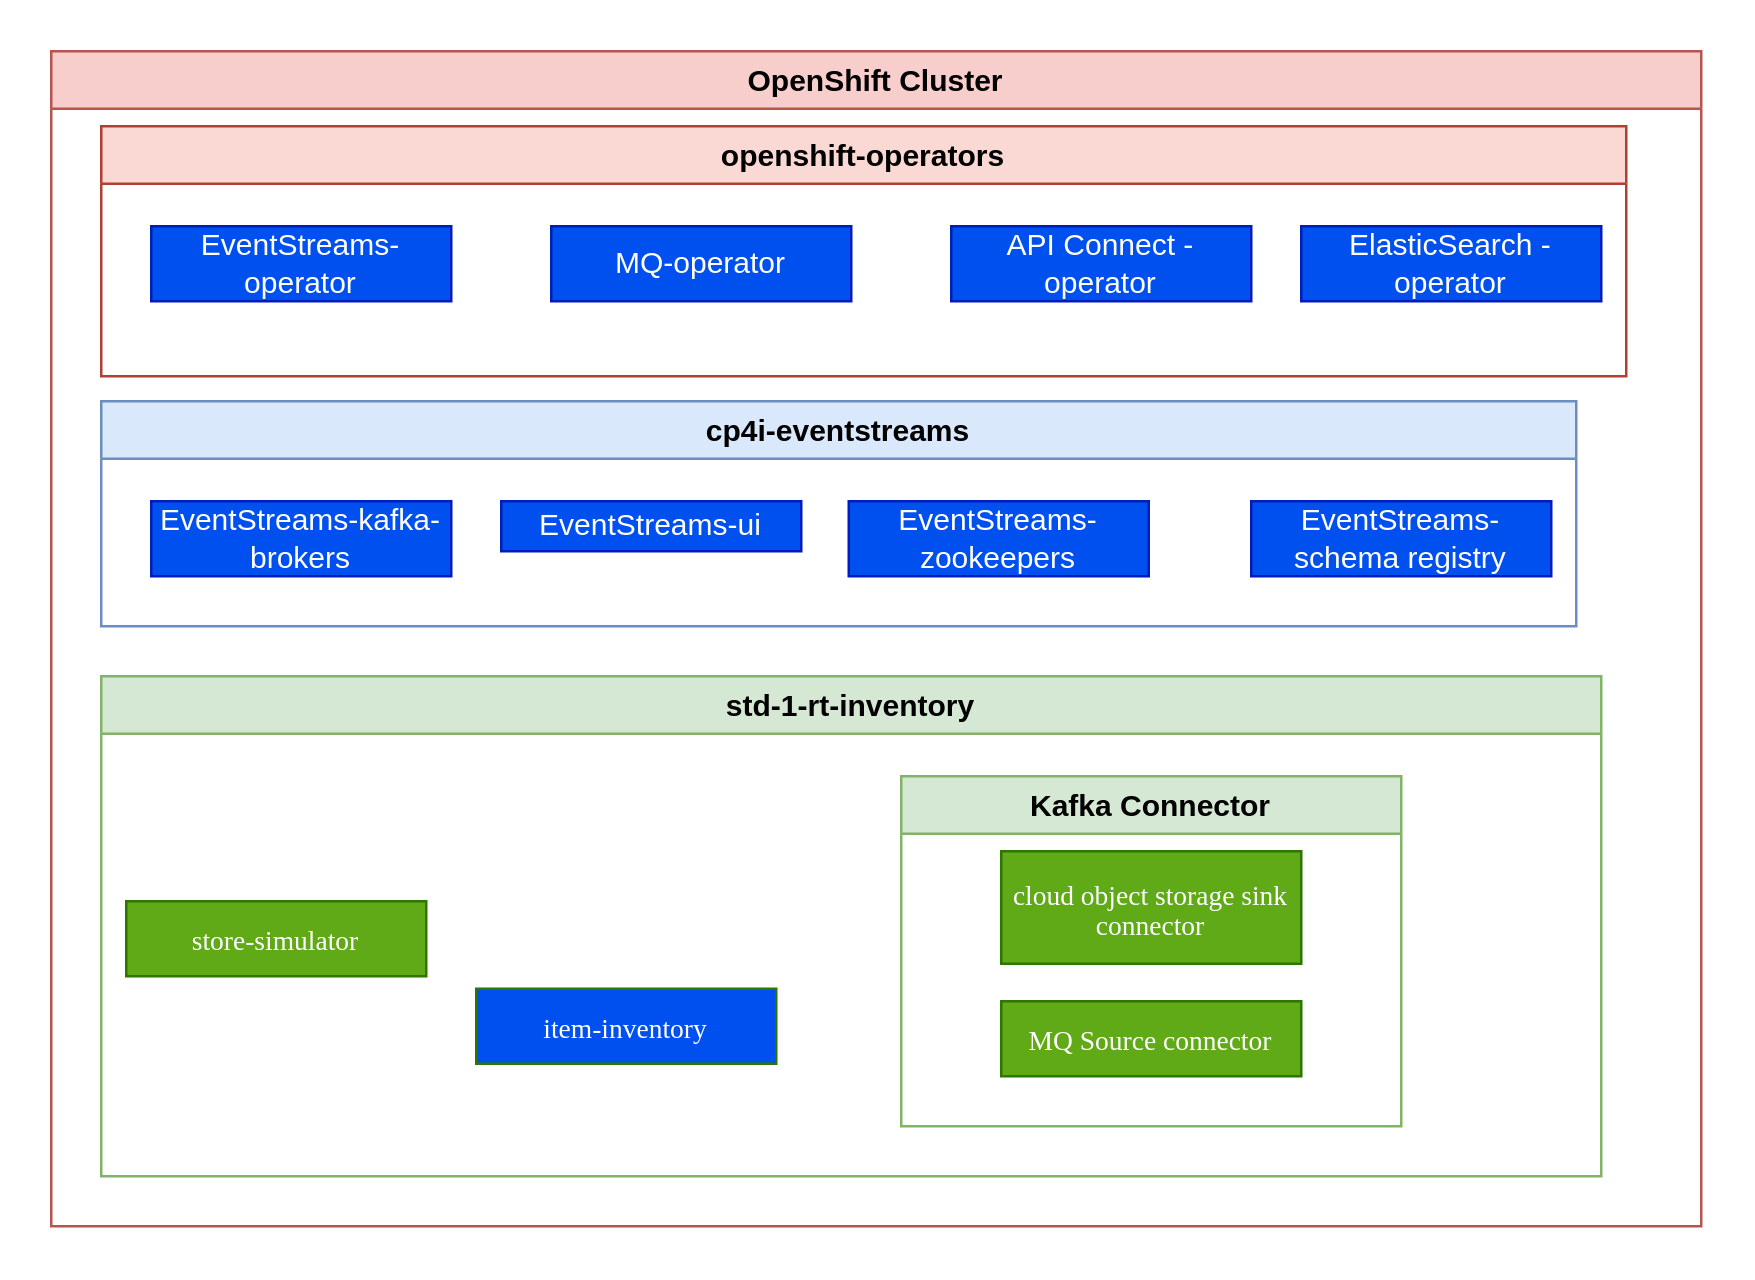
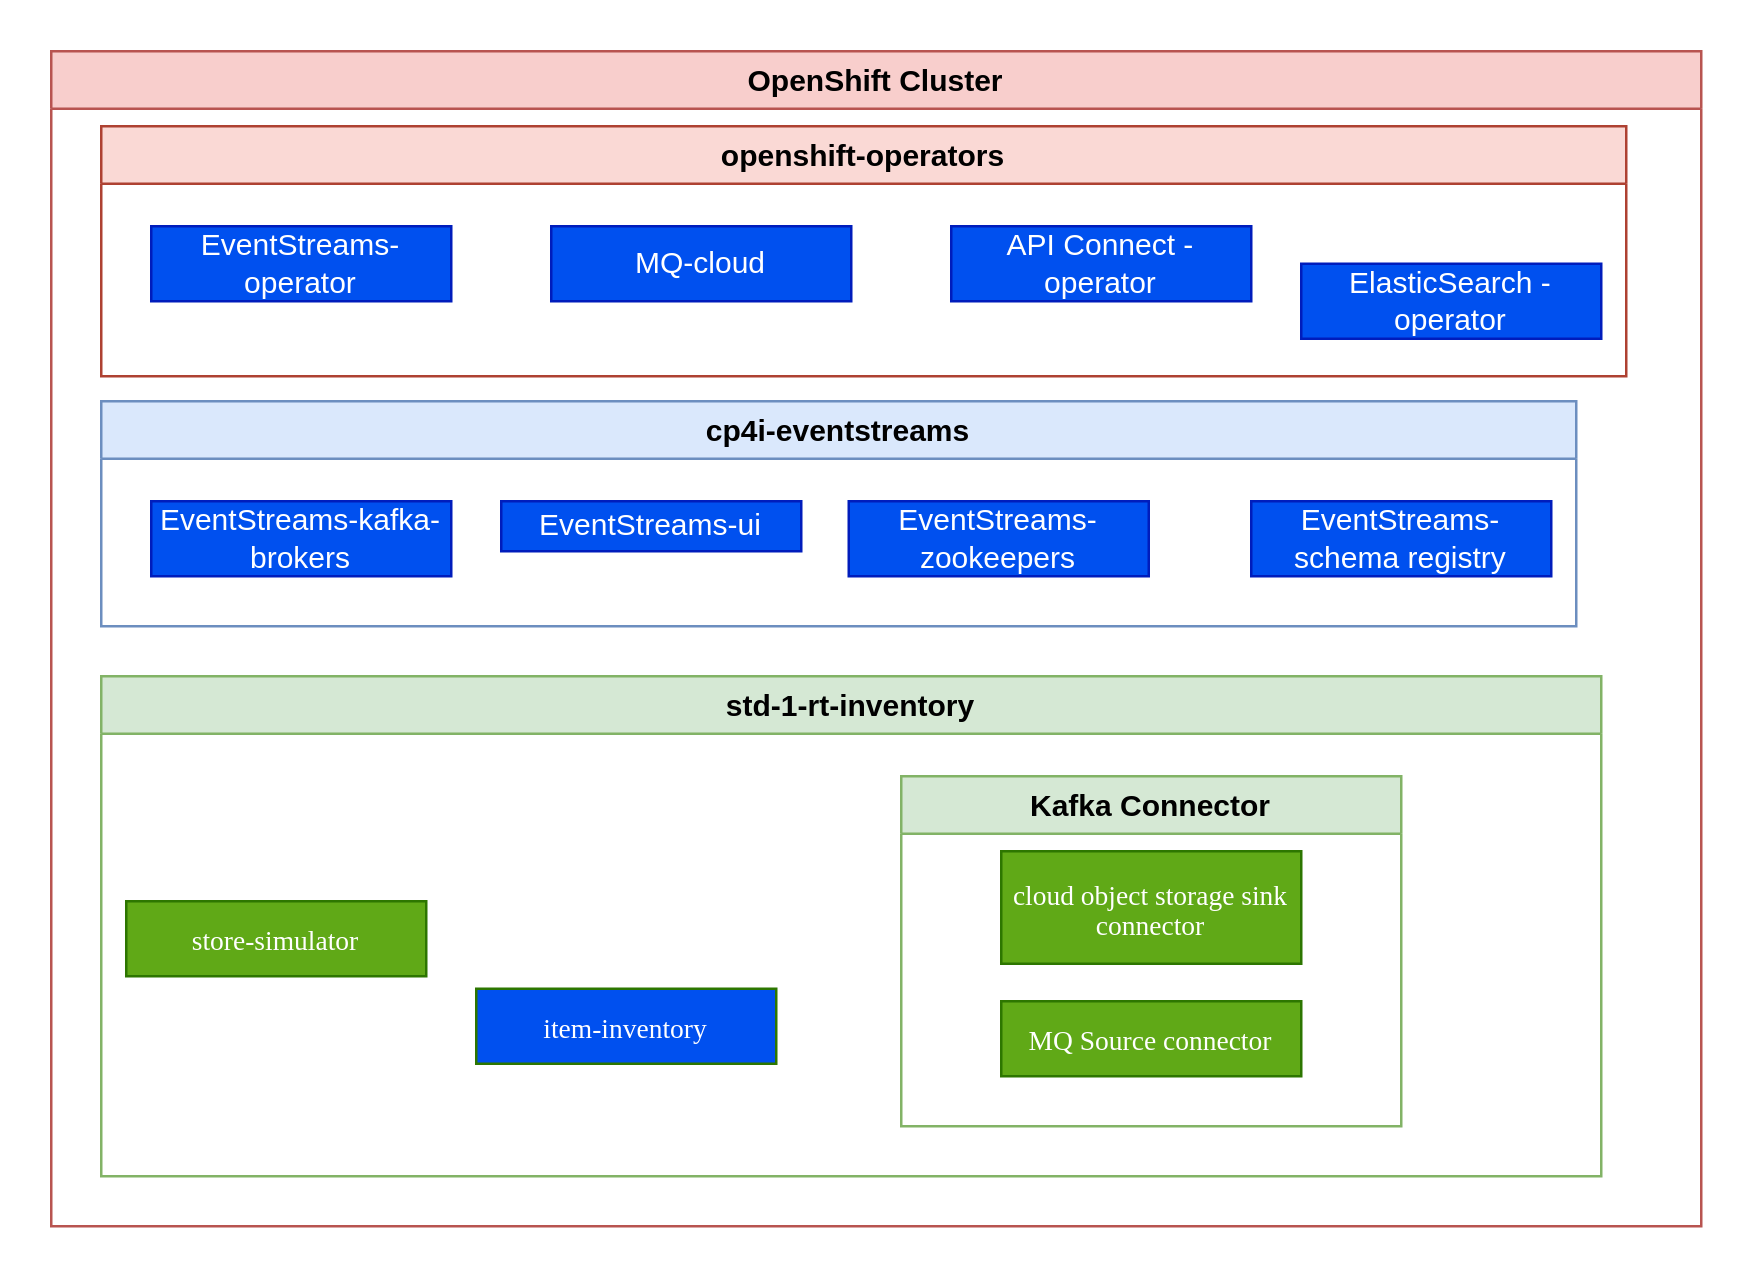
(701, 264) -> (701, 264)
(1451, 264) -> (1451, 301)
